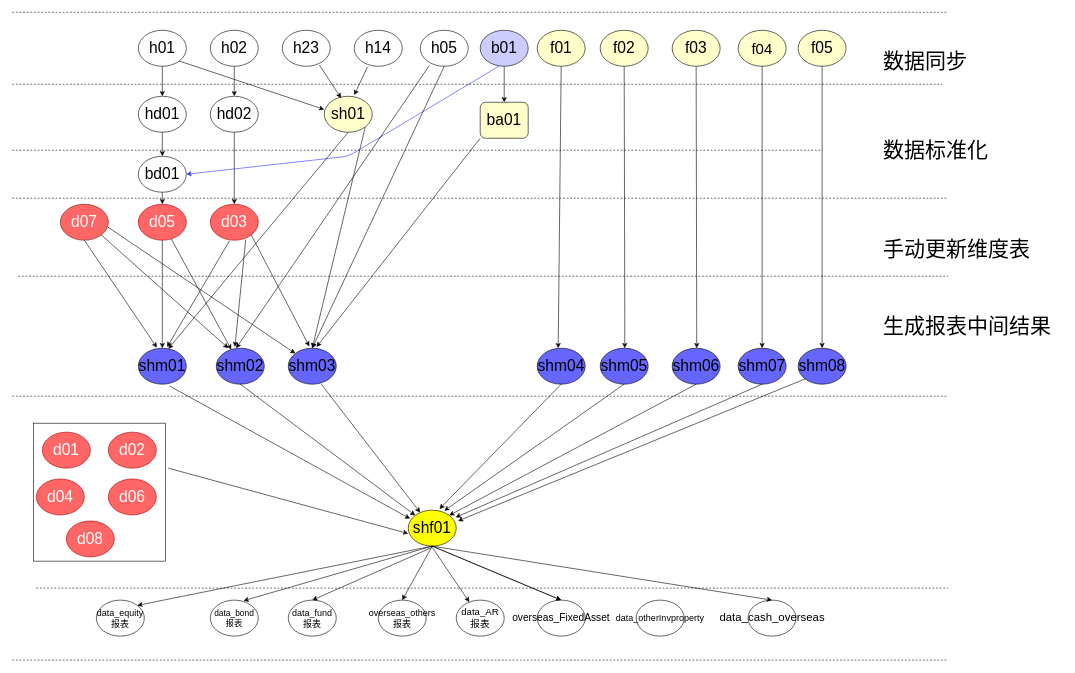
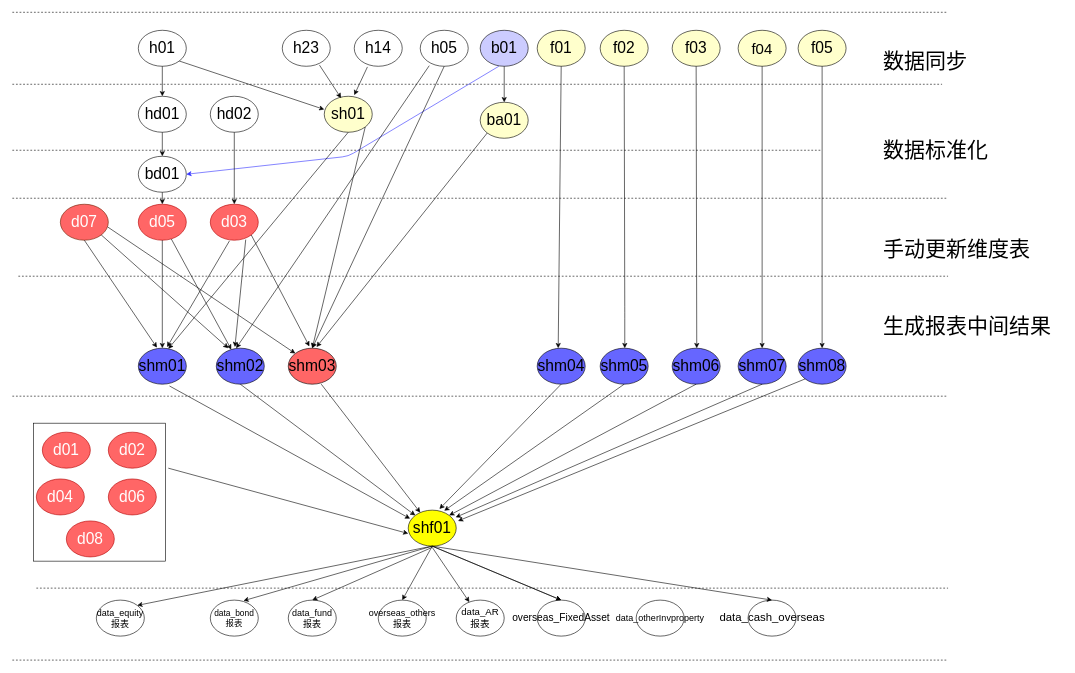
(234, 48) -> none
(234, 90) -> none
(504, 120) -> (504, 120)
(312, 366) -> (312, 366)
